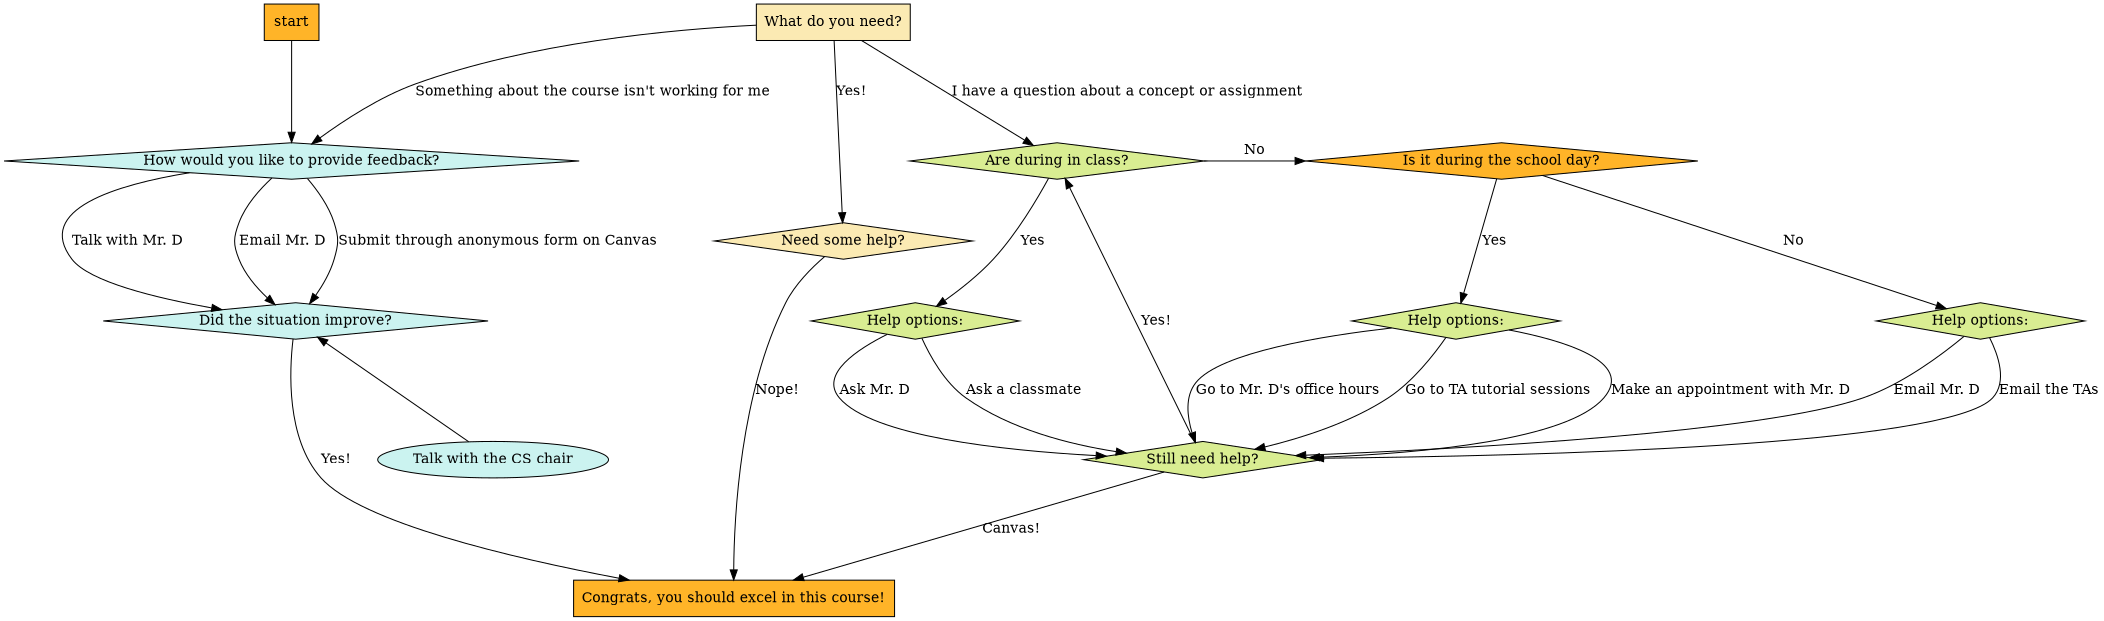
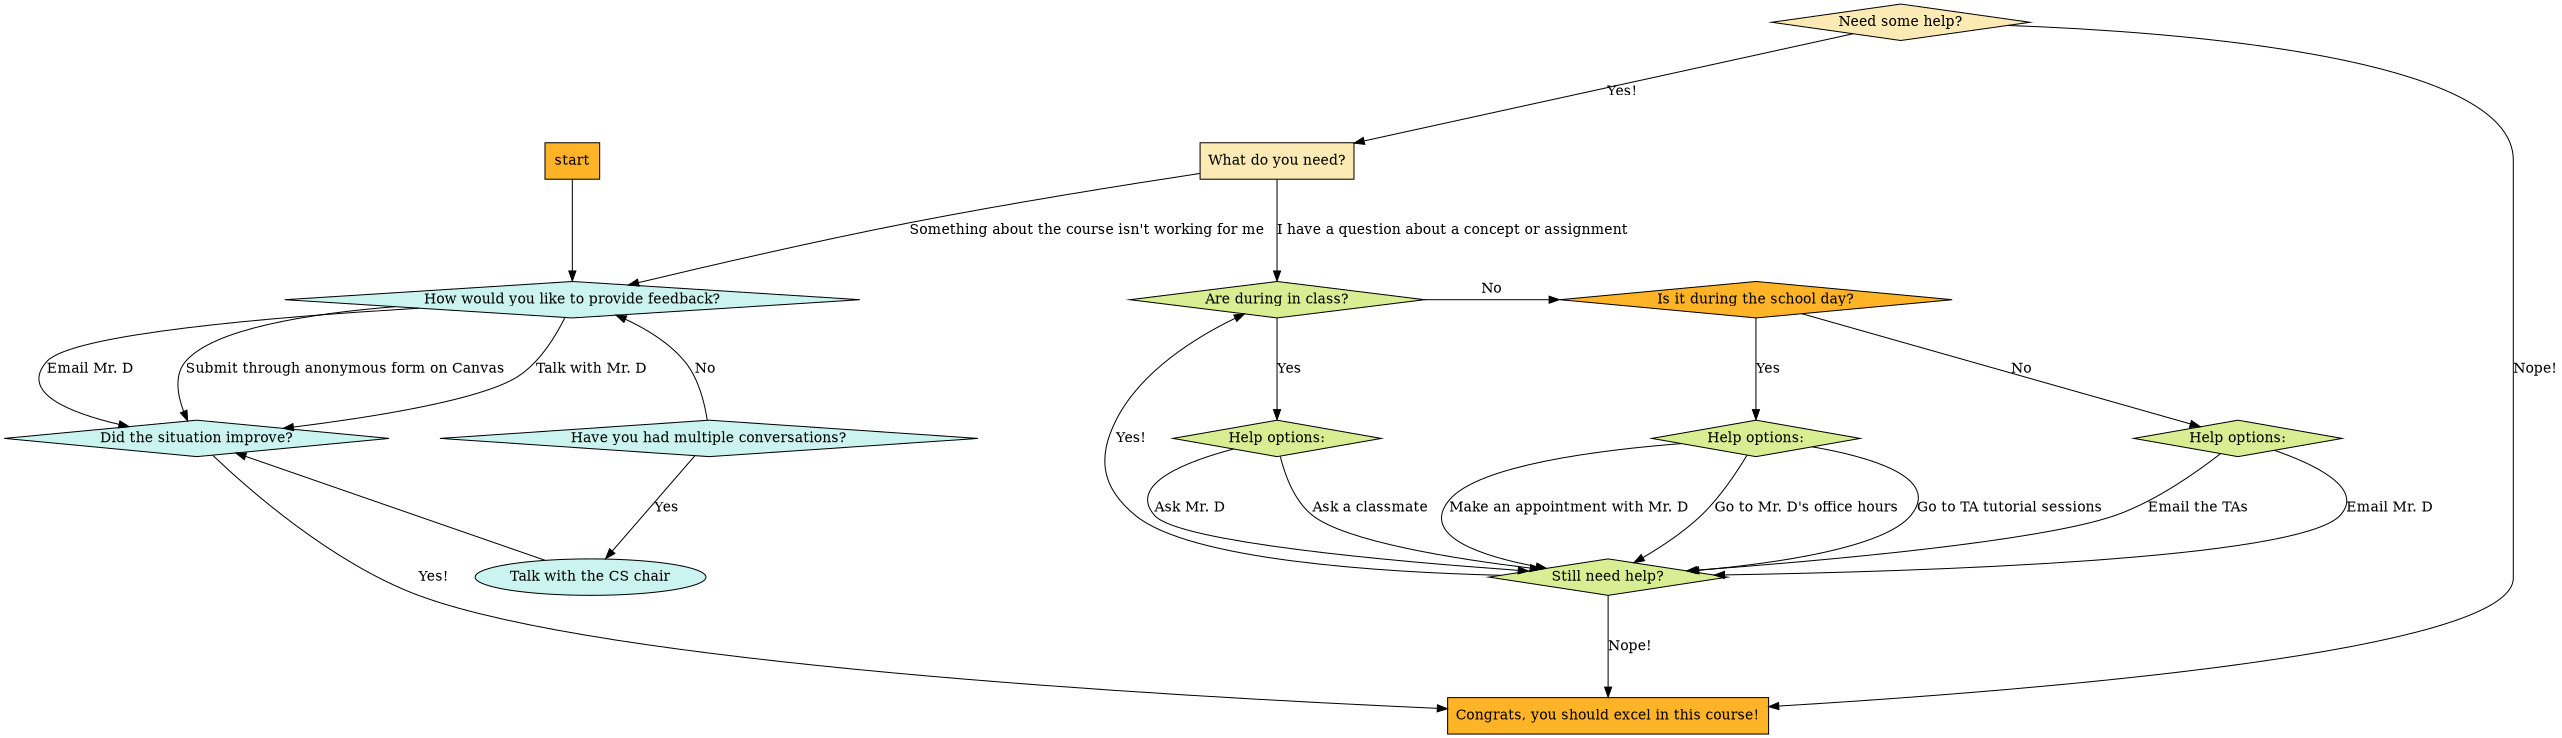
(838, 127) -> (1609, 87)
none -> (709, 438)
(1012, 529) -> (1630, 646)
